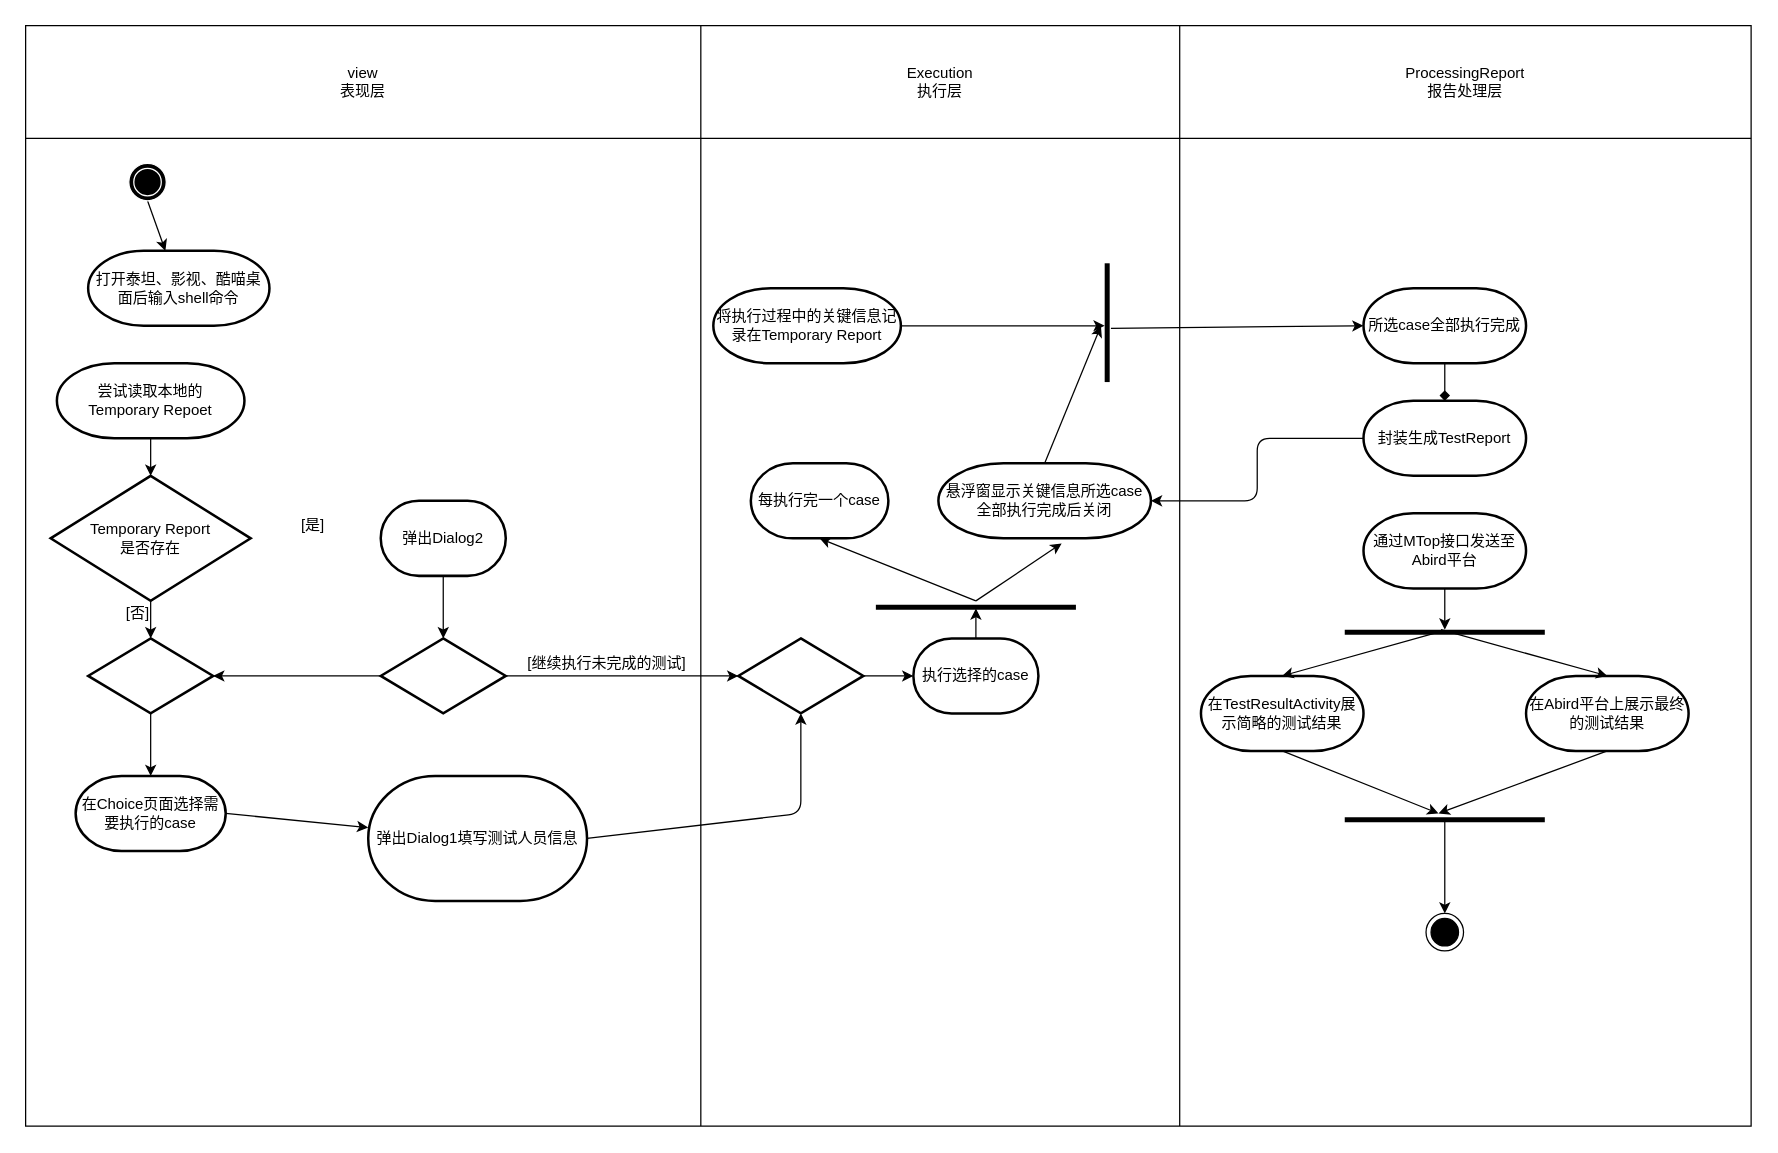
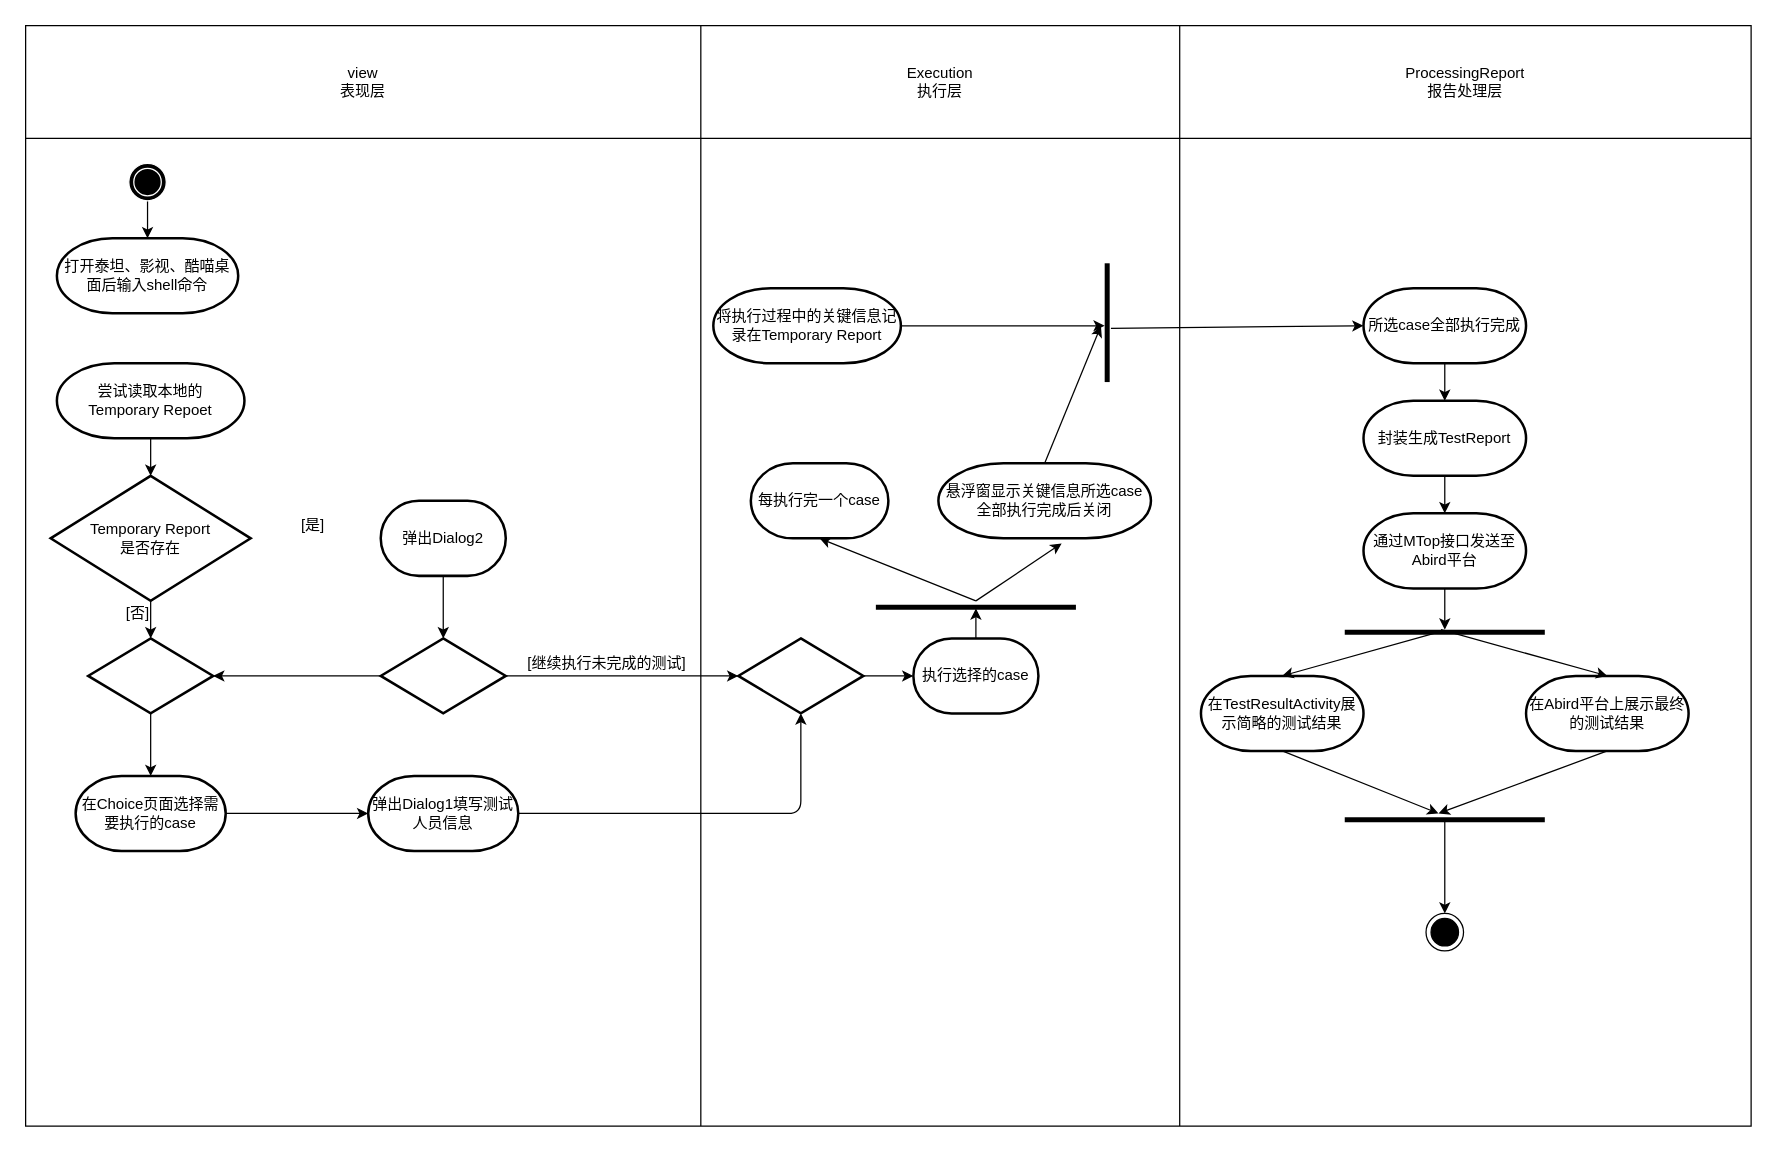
(179, 288) -> (148, 276)
(1444, 390) -> (1444, 391)
(1257, 465) -> (1444, 495)
(478, 838) -> (443, 813)
